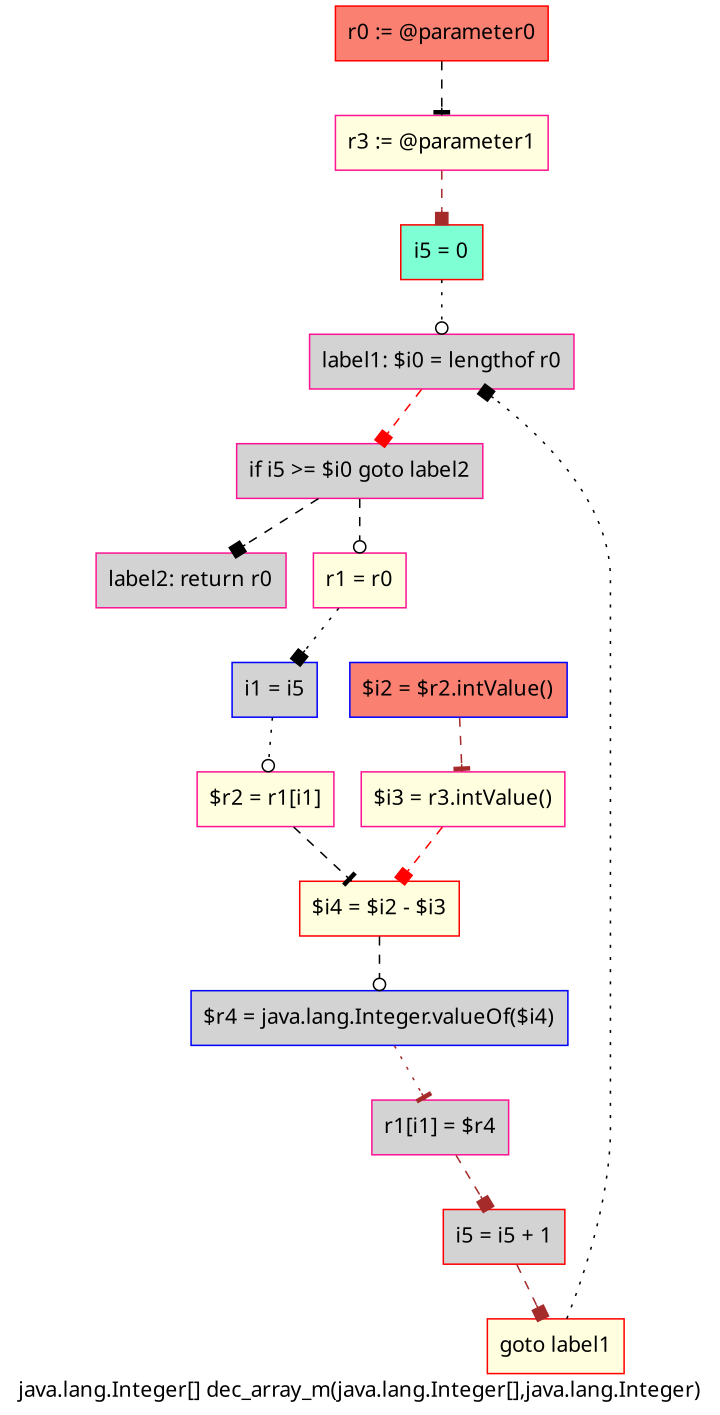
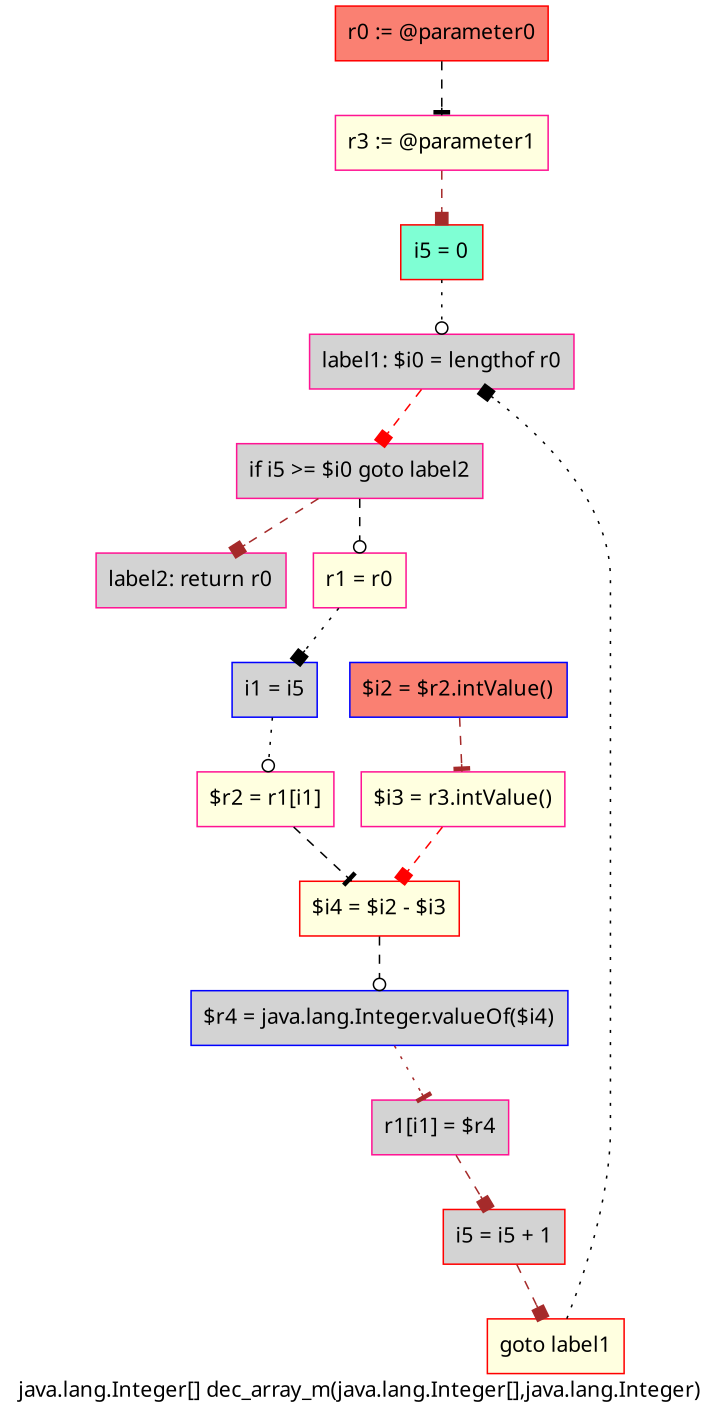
(282, 521) -> (282, 521)
